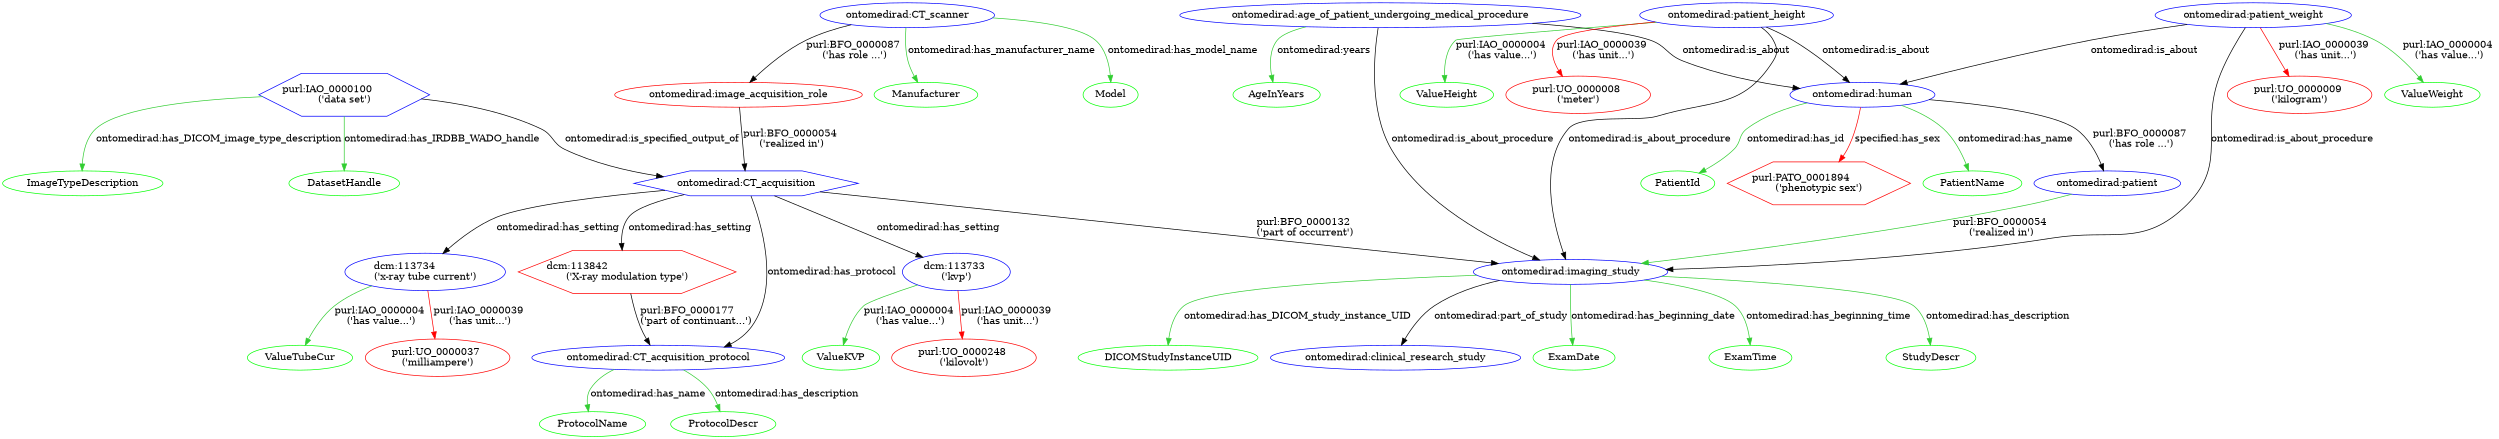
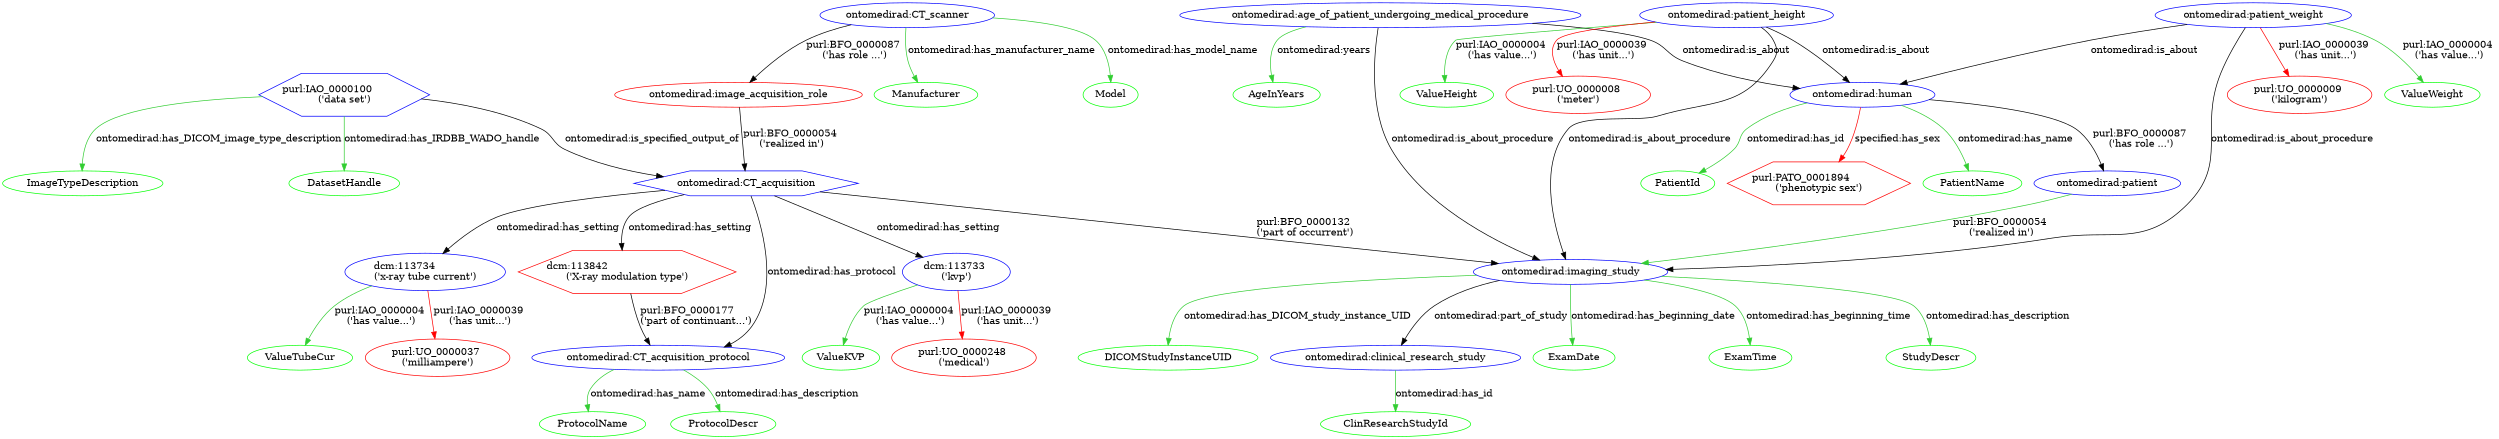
(964, 358) -> (964, 358)
none -> (1396, 424)
